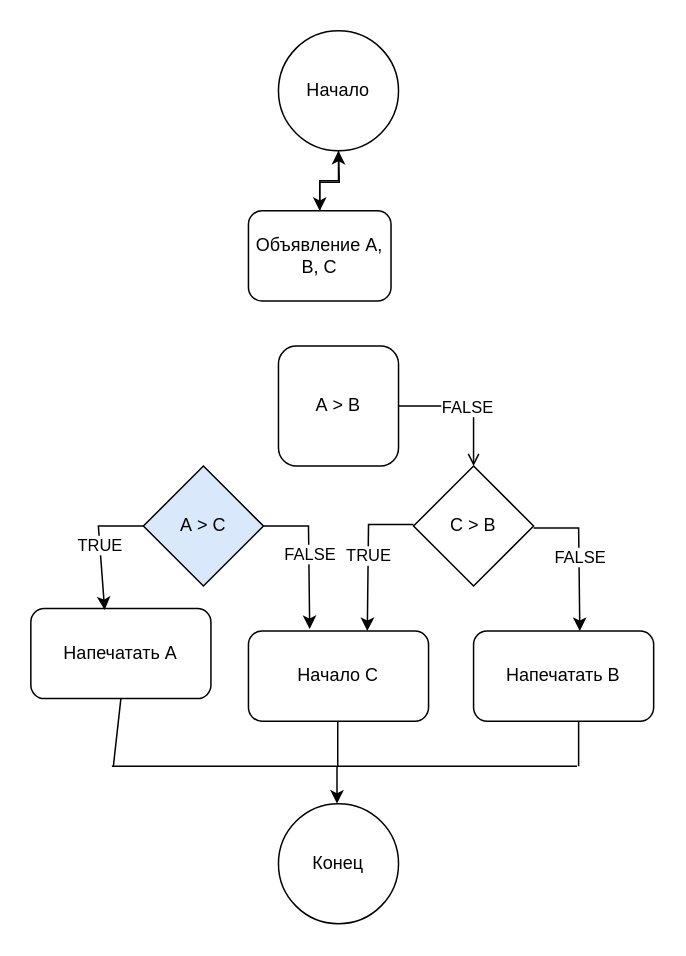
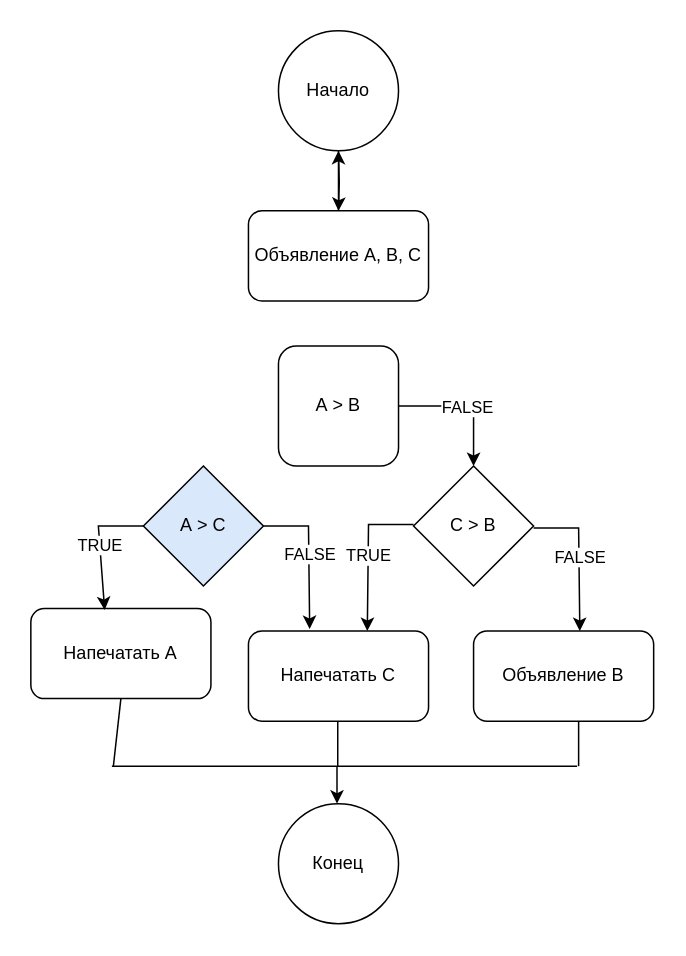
(320, 256) -> (338, 256)
(473, 457) -> (473, 454)
(338, 676) -> (338, 676)
(563, 676) -> (563, 676)
